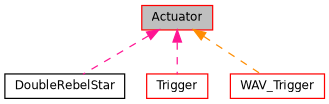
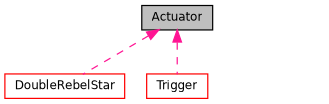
(177, 18) -> (177, 18)
(65, 86) -> (65, 86)
(277, 86) -> none
